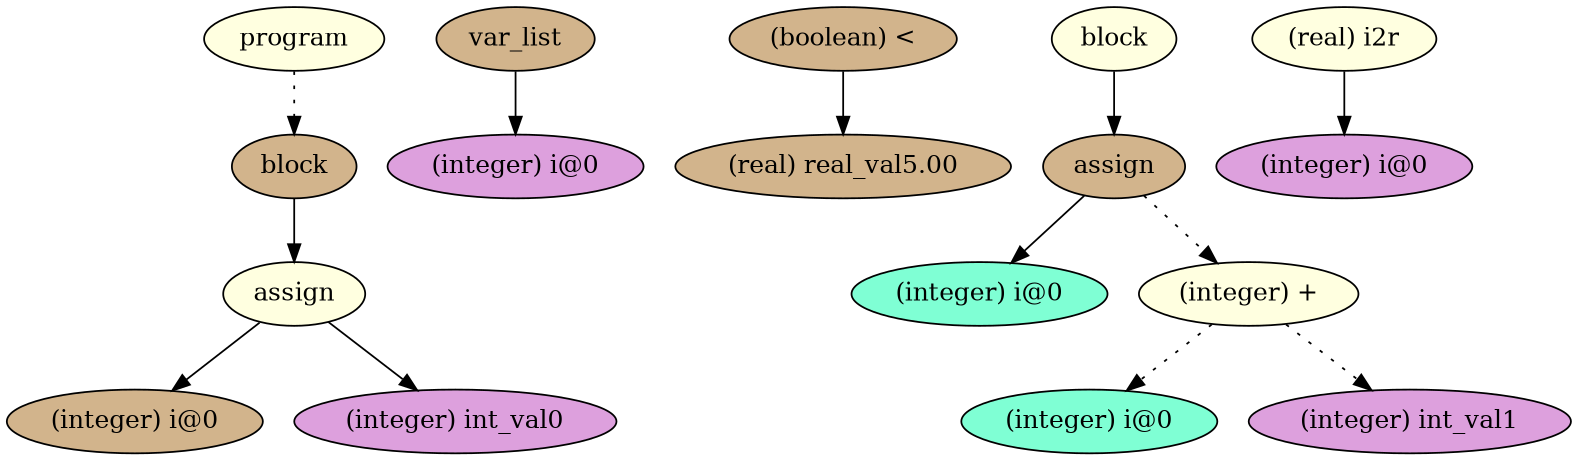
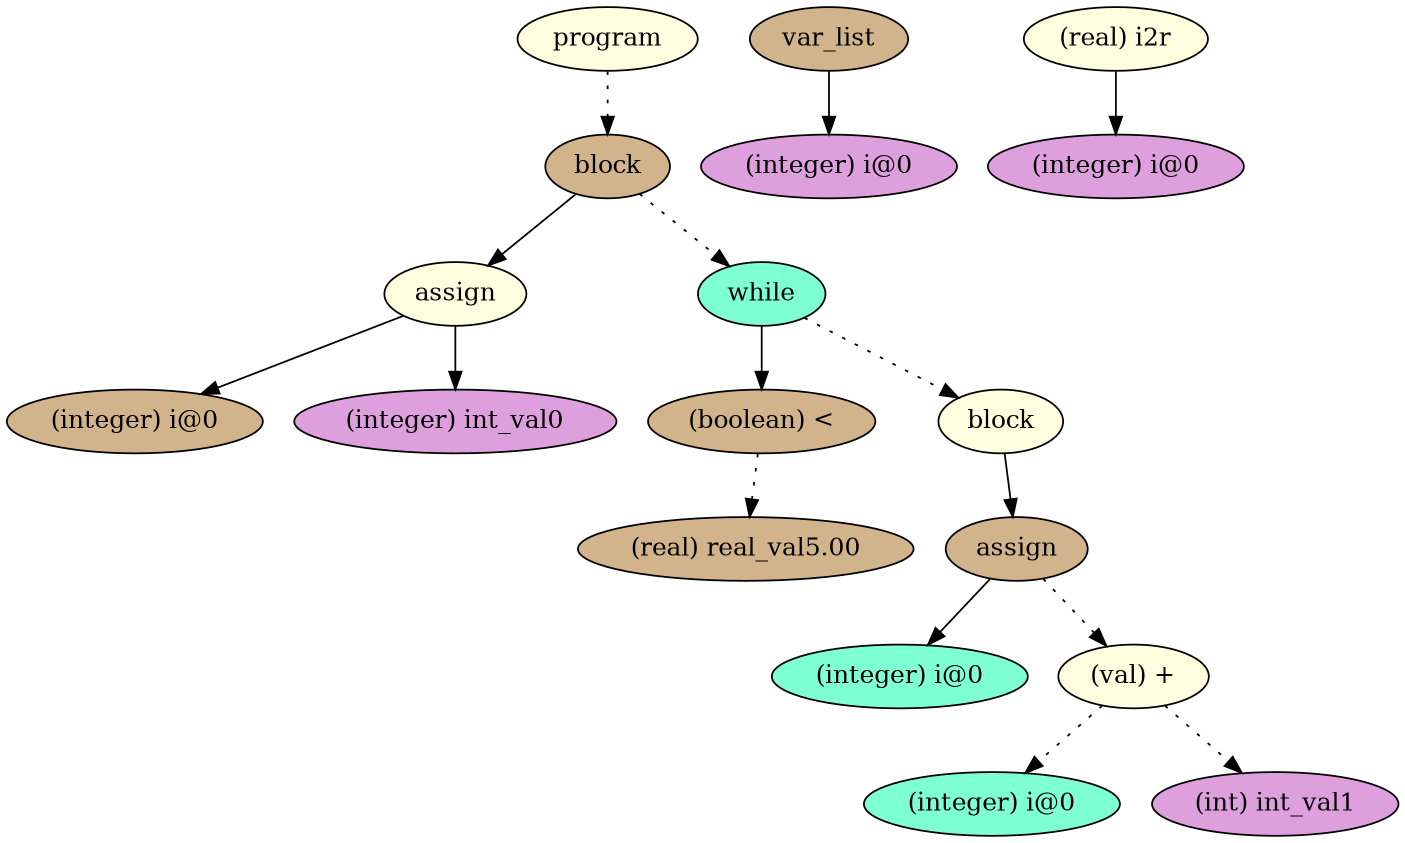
(843, 94) -> (755, 477)
none -> (762, 294)
(1249, 294) -> (1134, 676)
(1410, 421) -> (1275, 804)
